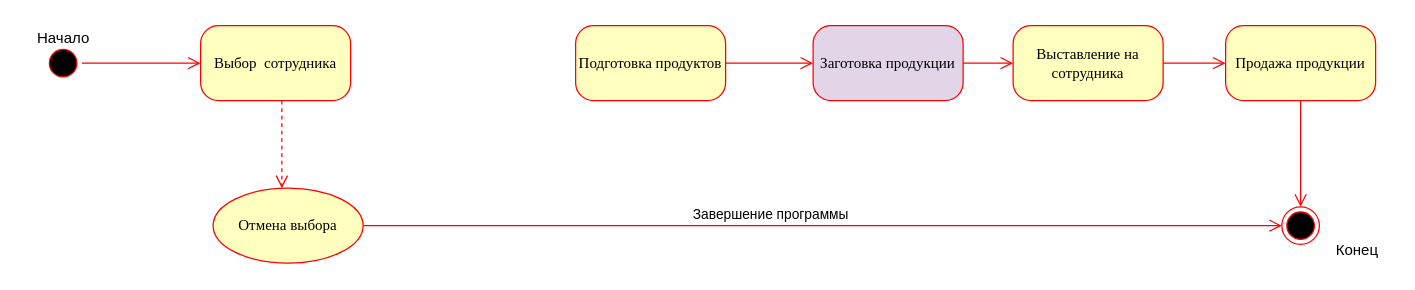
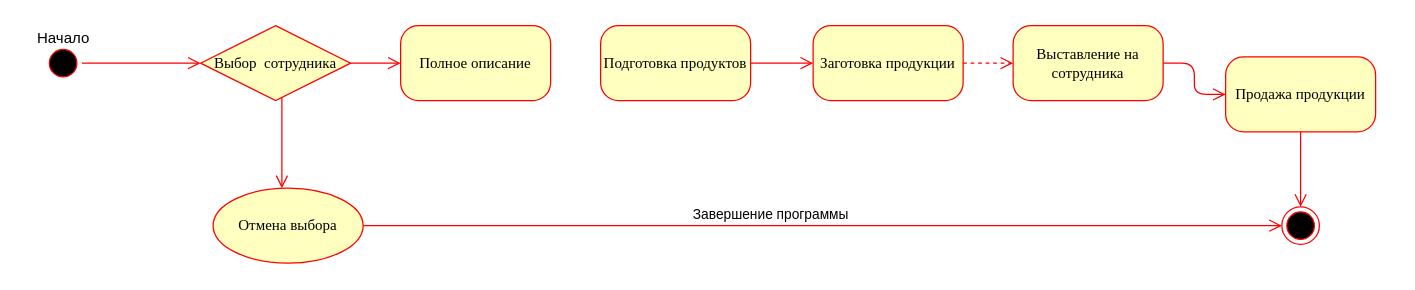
(276, 63) -> (276, 63)
none -> (374, 63)
none -> (476, 63)
(651, 63) -> (676, 63)
(888, 63) -> (888, 63)
(987, 63) -> (987, 63)
(1301, 63) -> (1301, 94)
(282, 142) -> (282, 139)
(1357, 251) -> none
